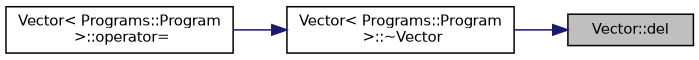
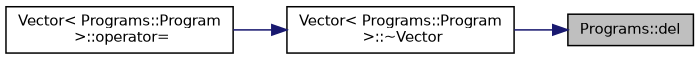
(631, 30) -> (631, 30)
